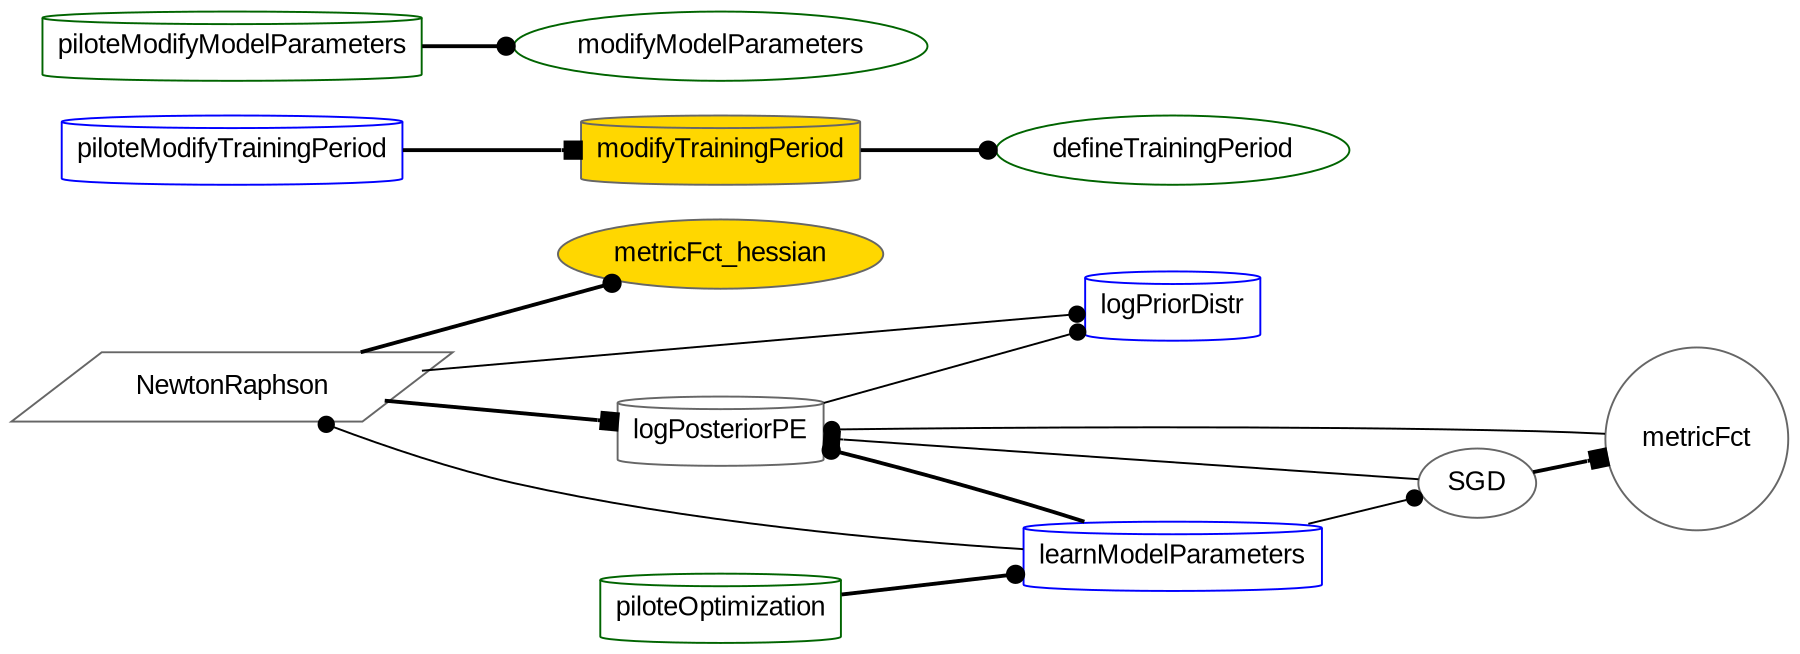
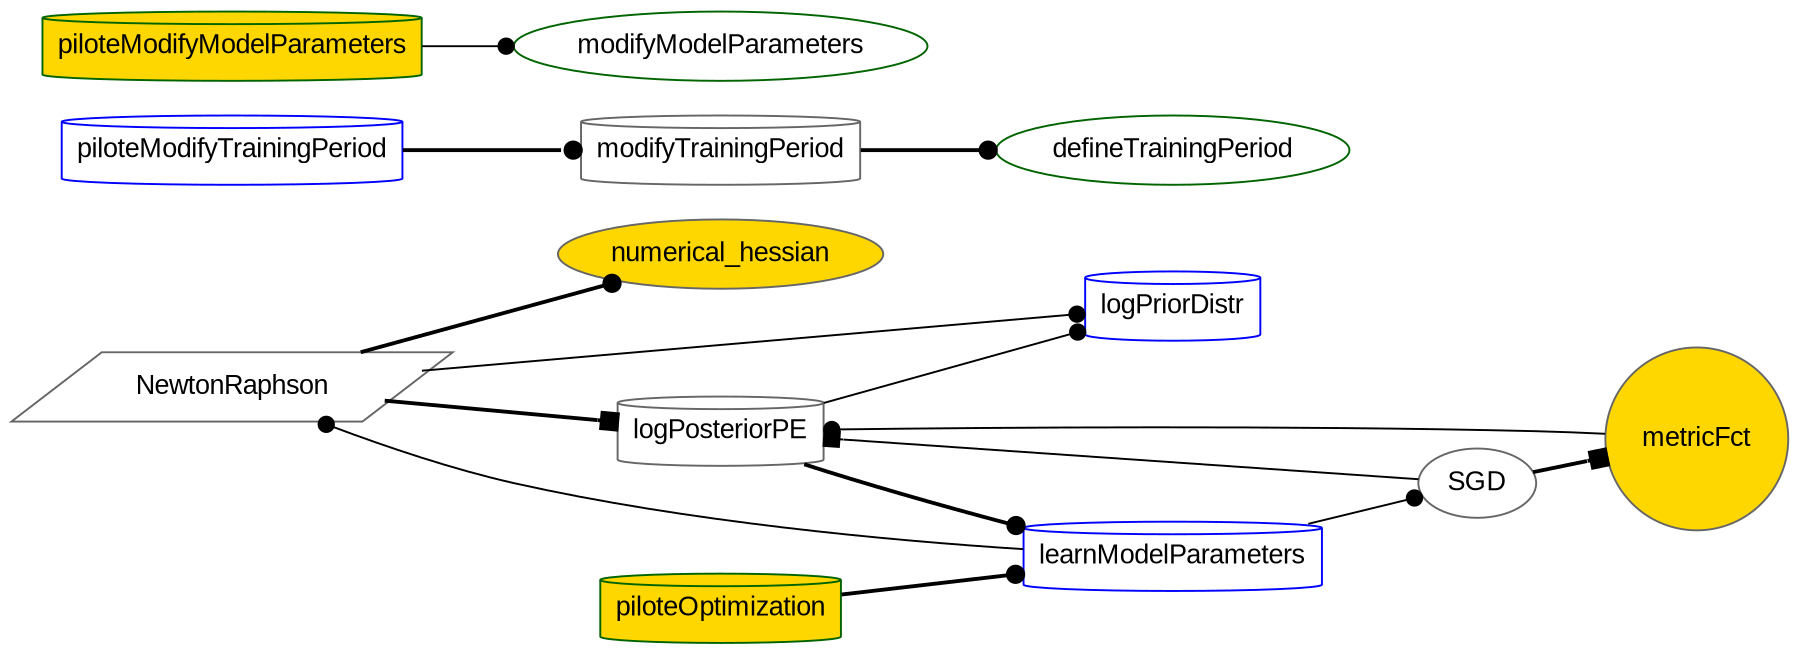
(232, 46) -> (232, 46)
(460, 46) -> (460, 46)
(482, 150) -> (482, 150)
(721, 150) -> (721, 150)
(721, 254) -> (721, 254)
(1697, 439) -> (1697, 439)
(962, 485) -> (906, 495)
(721, 608) -> (721, 608)
